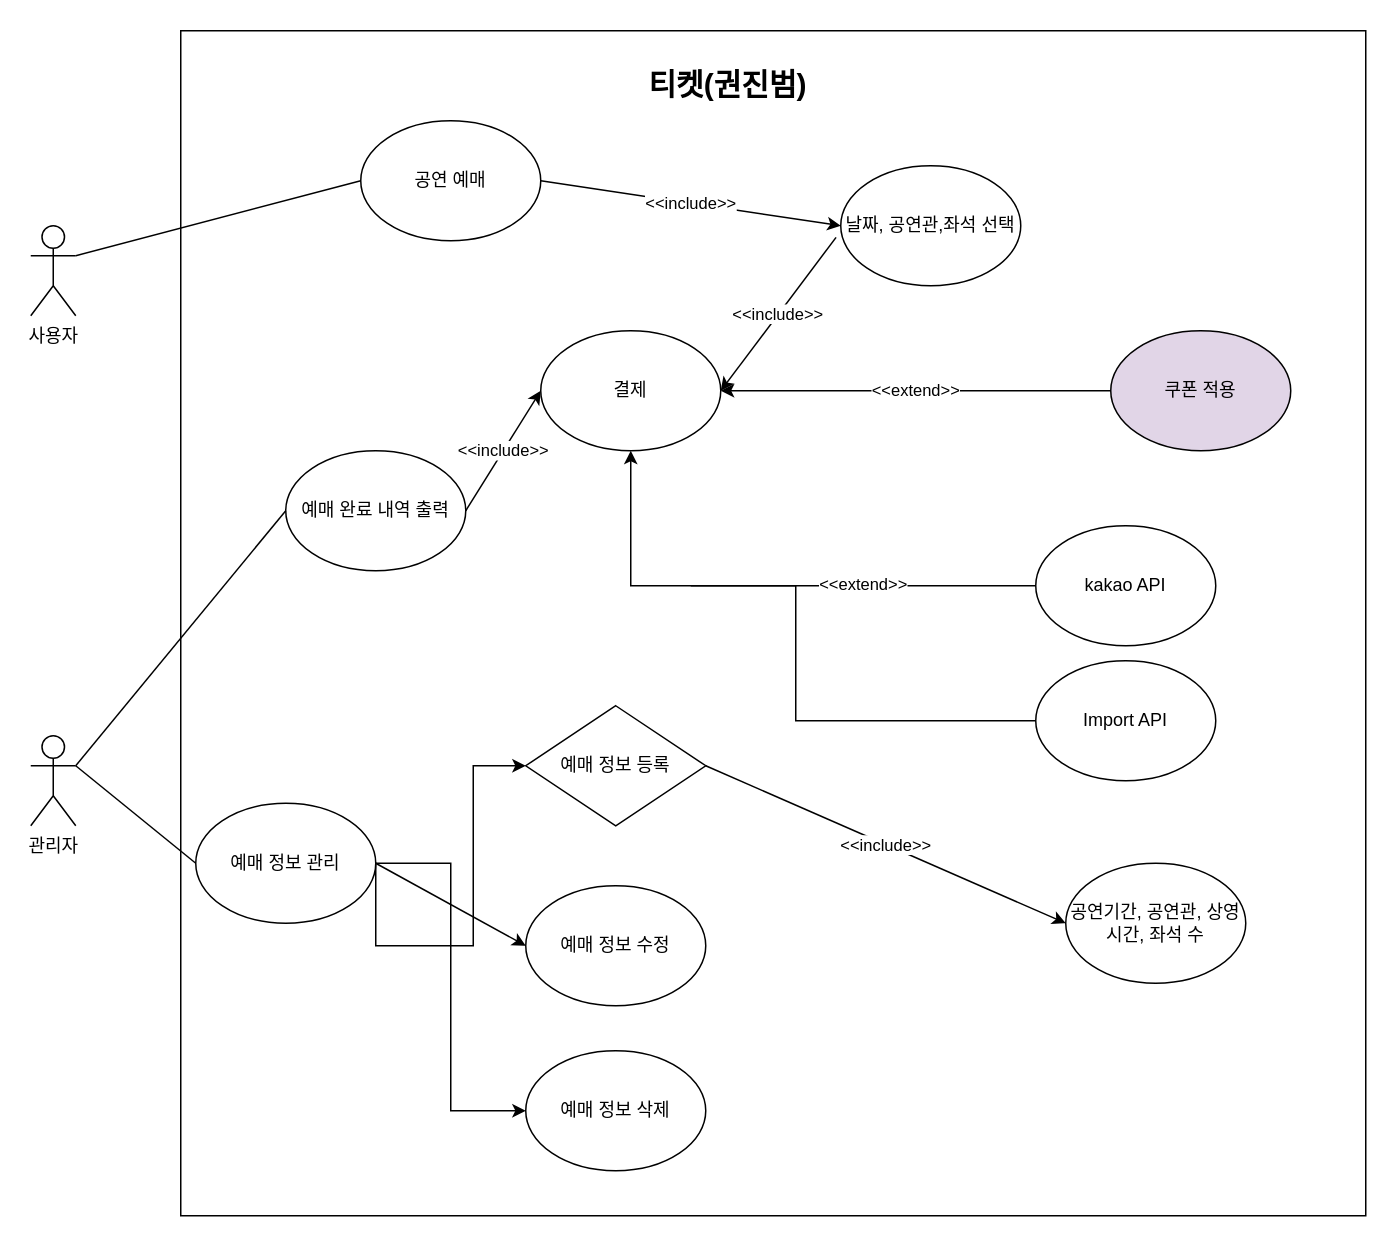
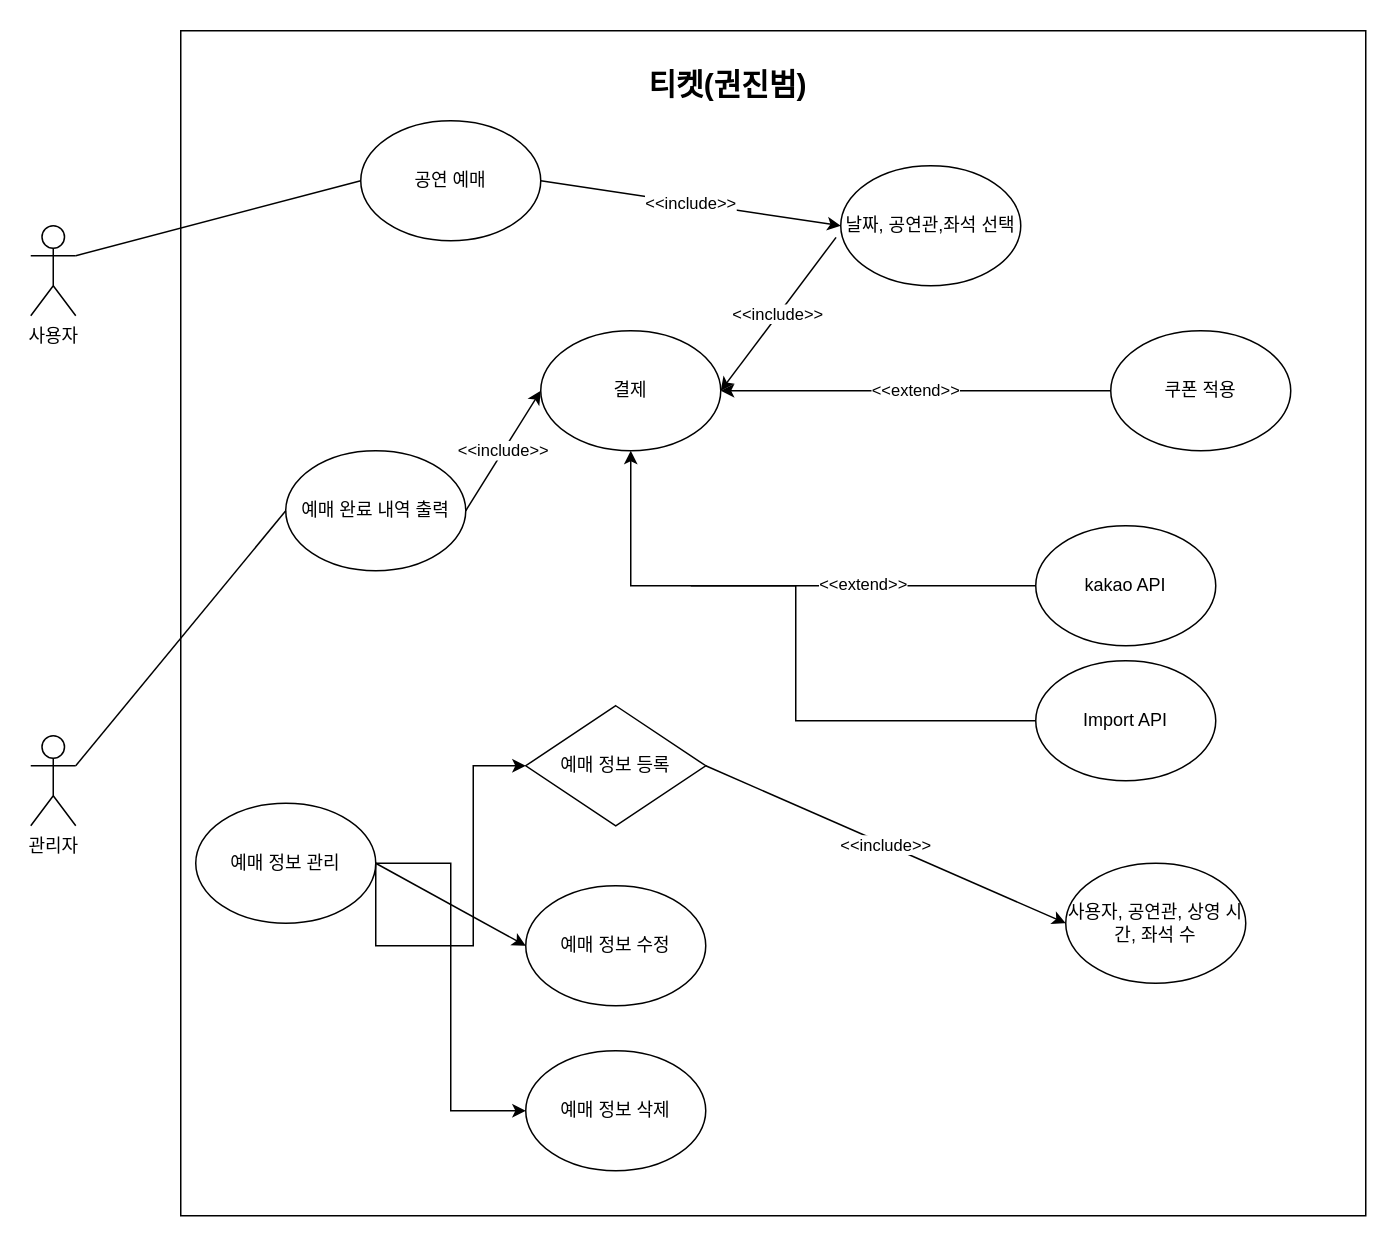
(1201, 391) -> (1201, 391)
(137, 815) -> none
(1156, 923) -> (1156, 923)
